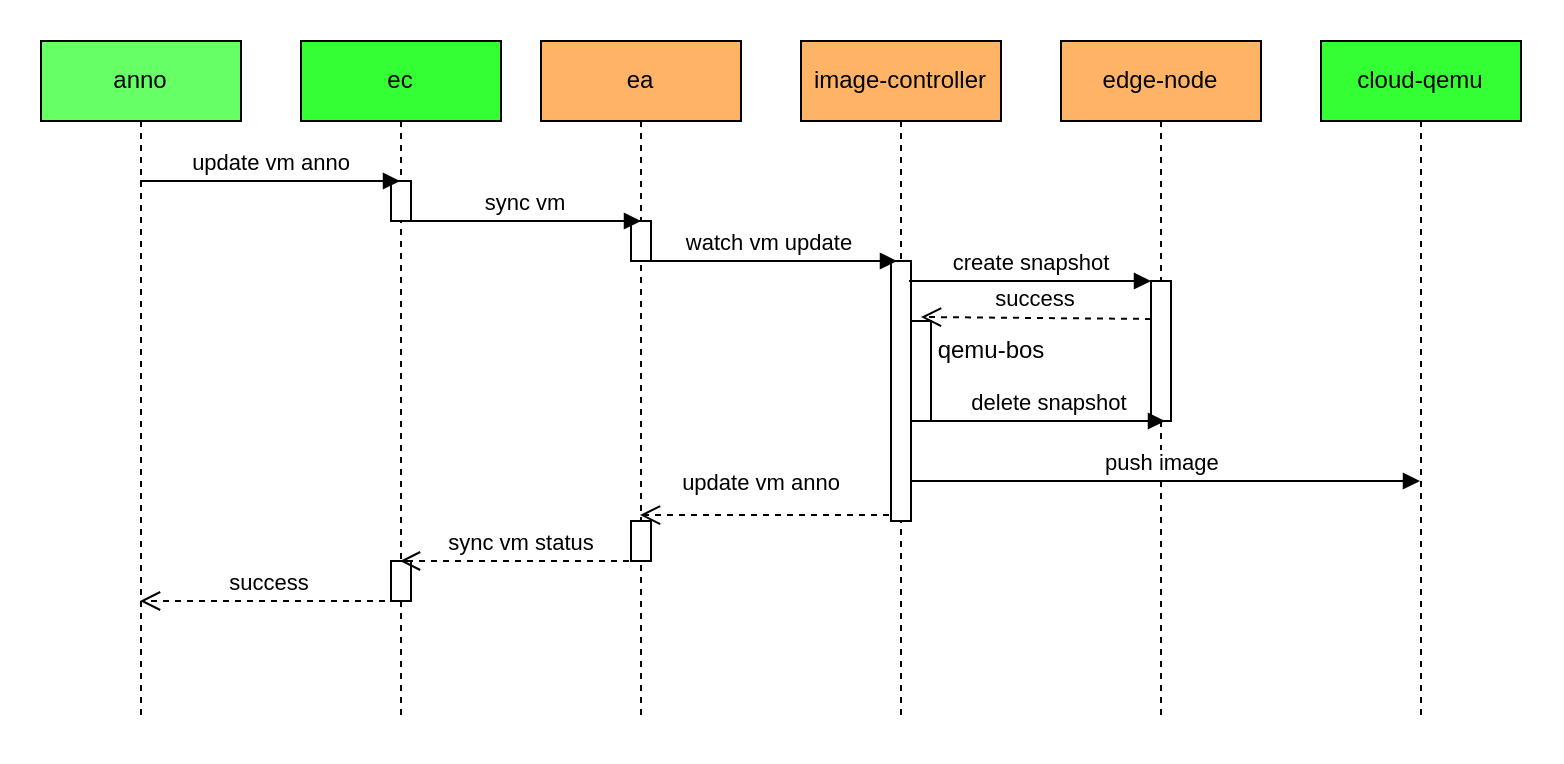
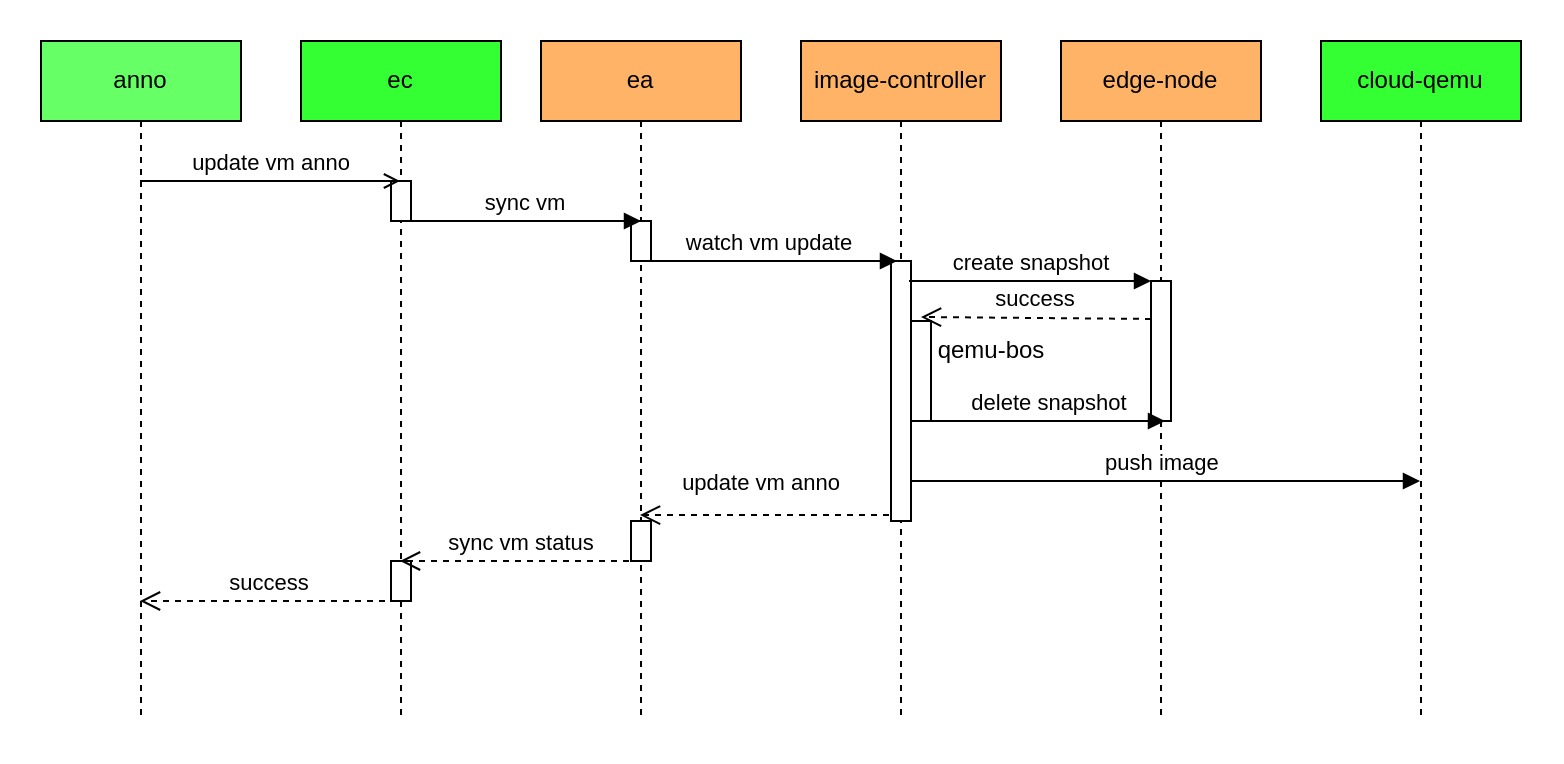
(382, 181) -> (386, 181)
